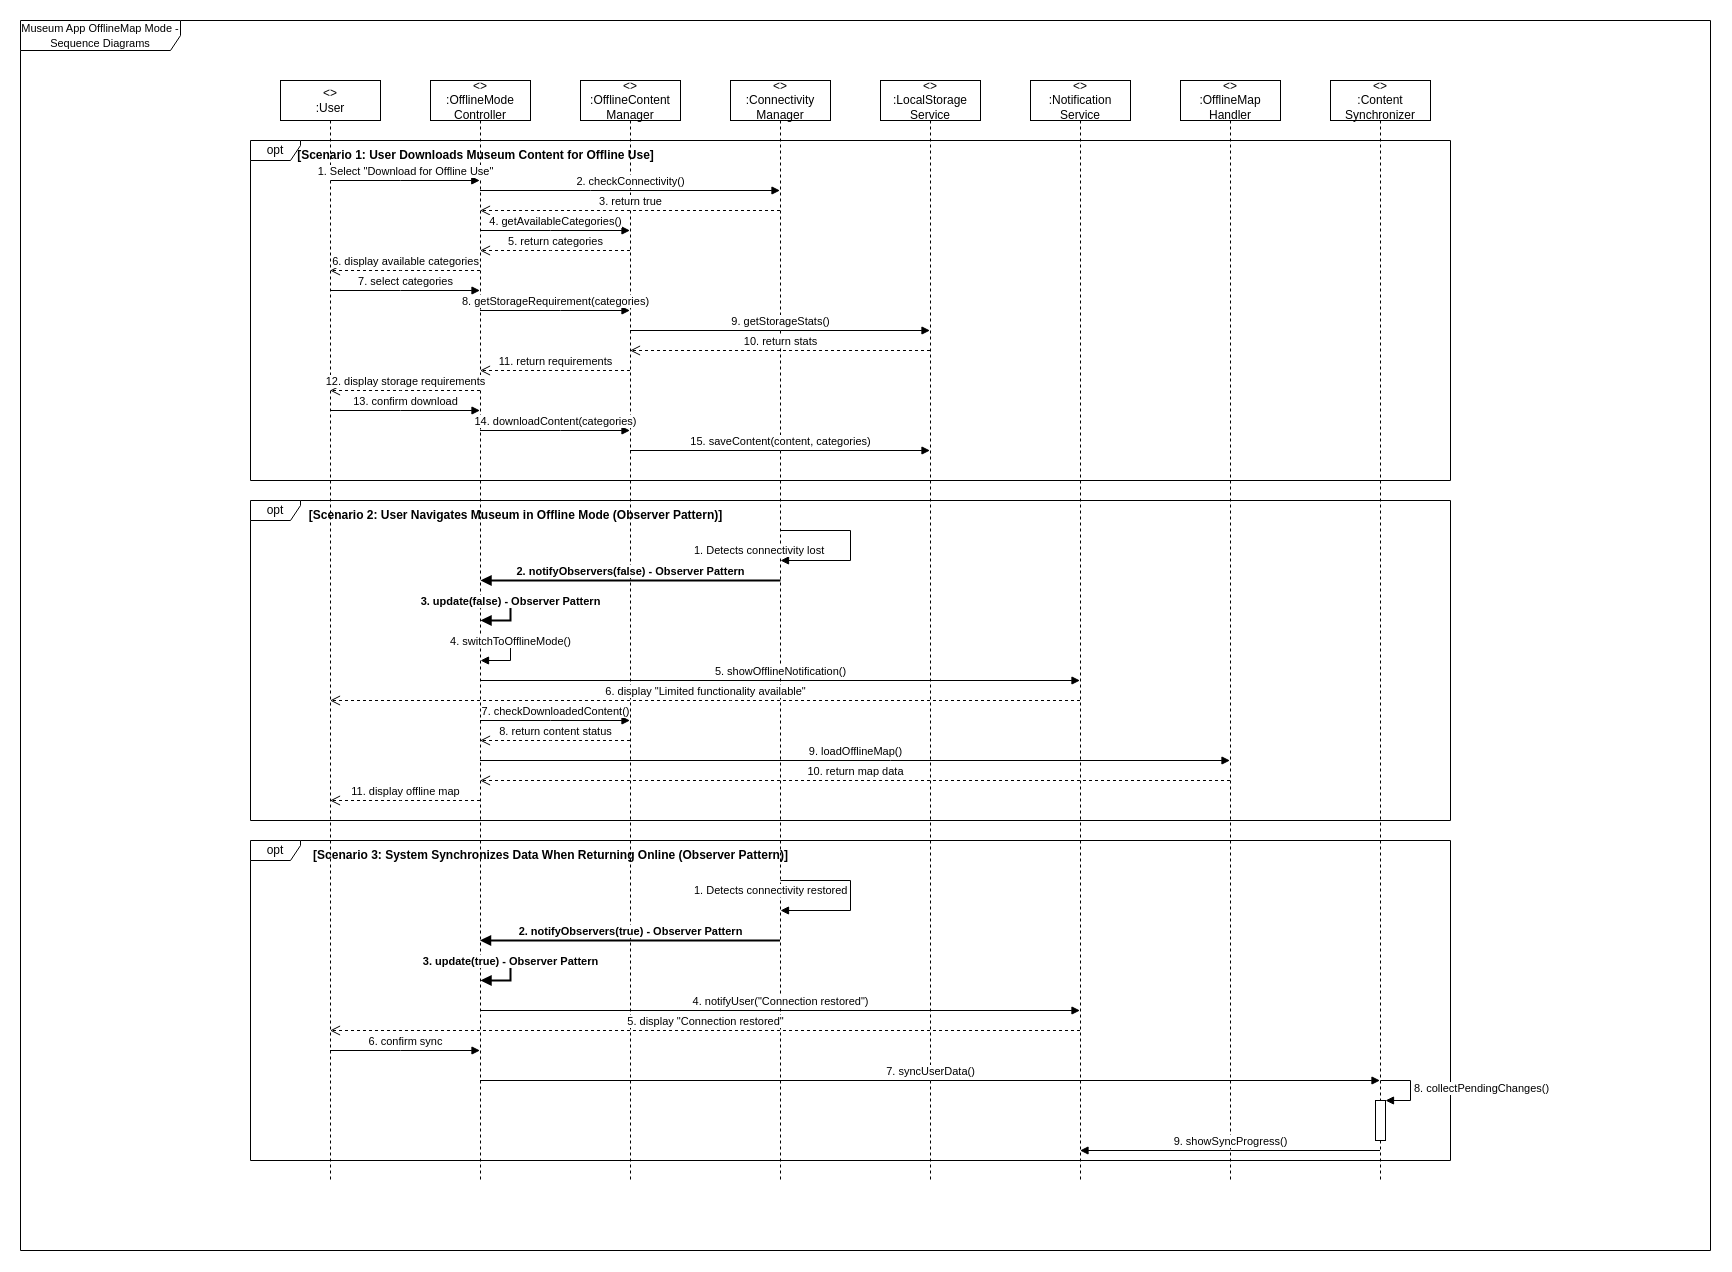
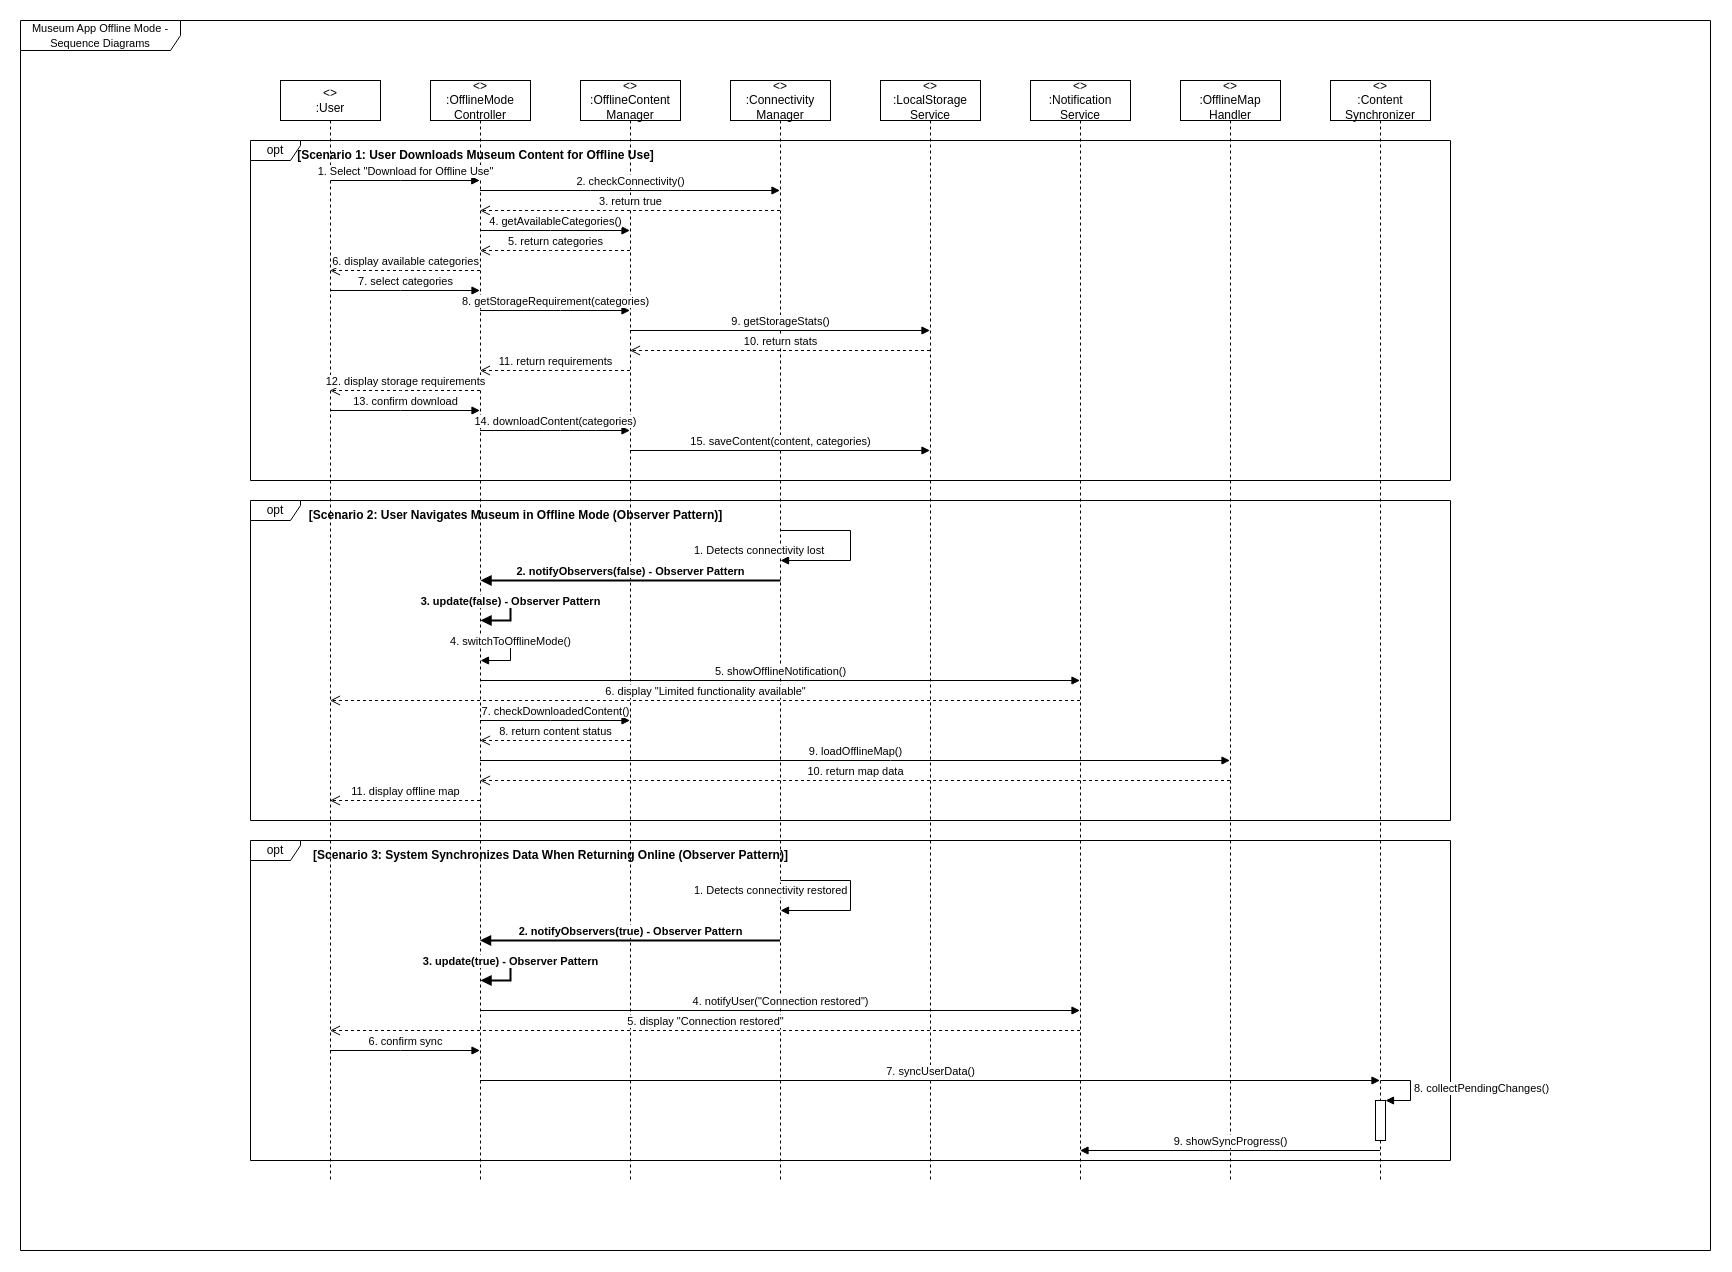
(101, 36) -> (101, 36)
